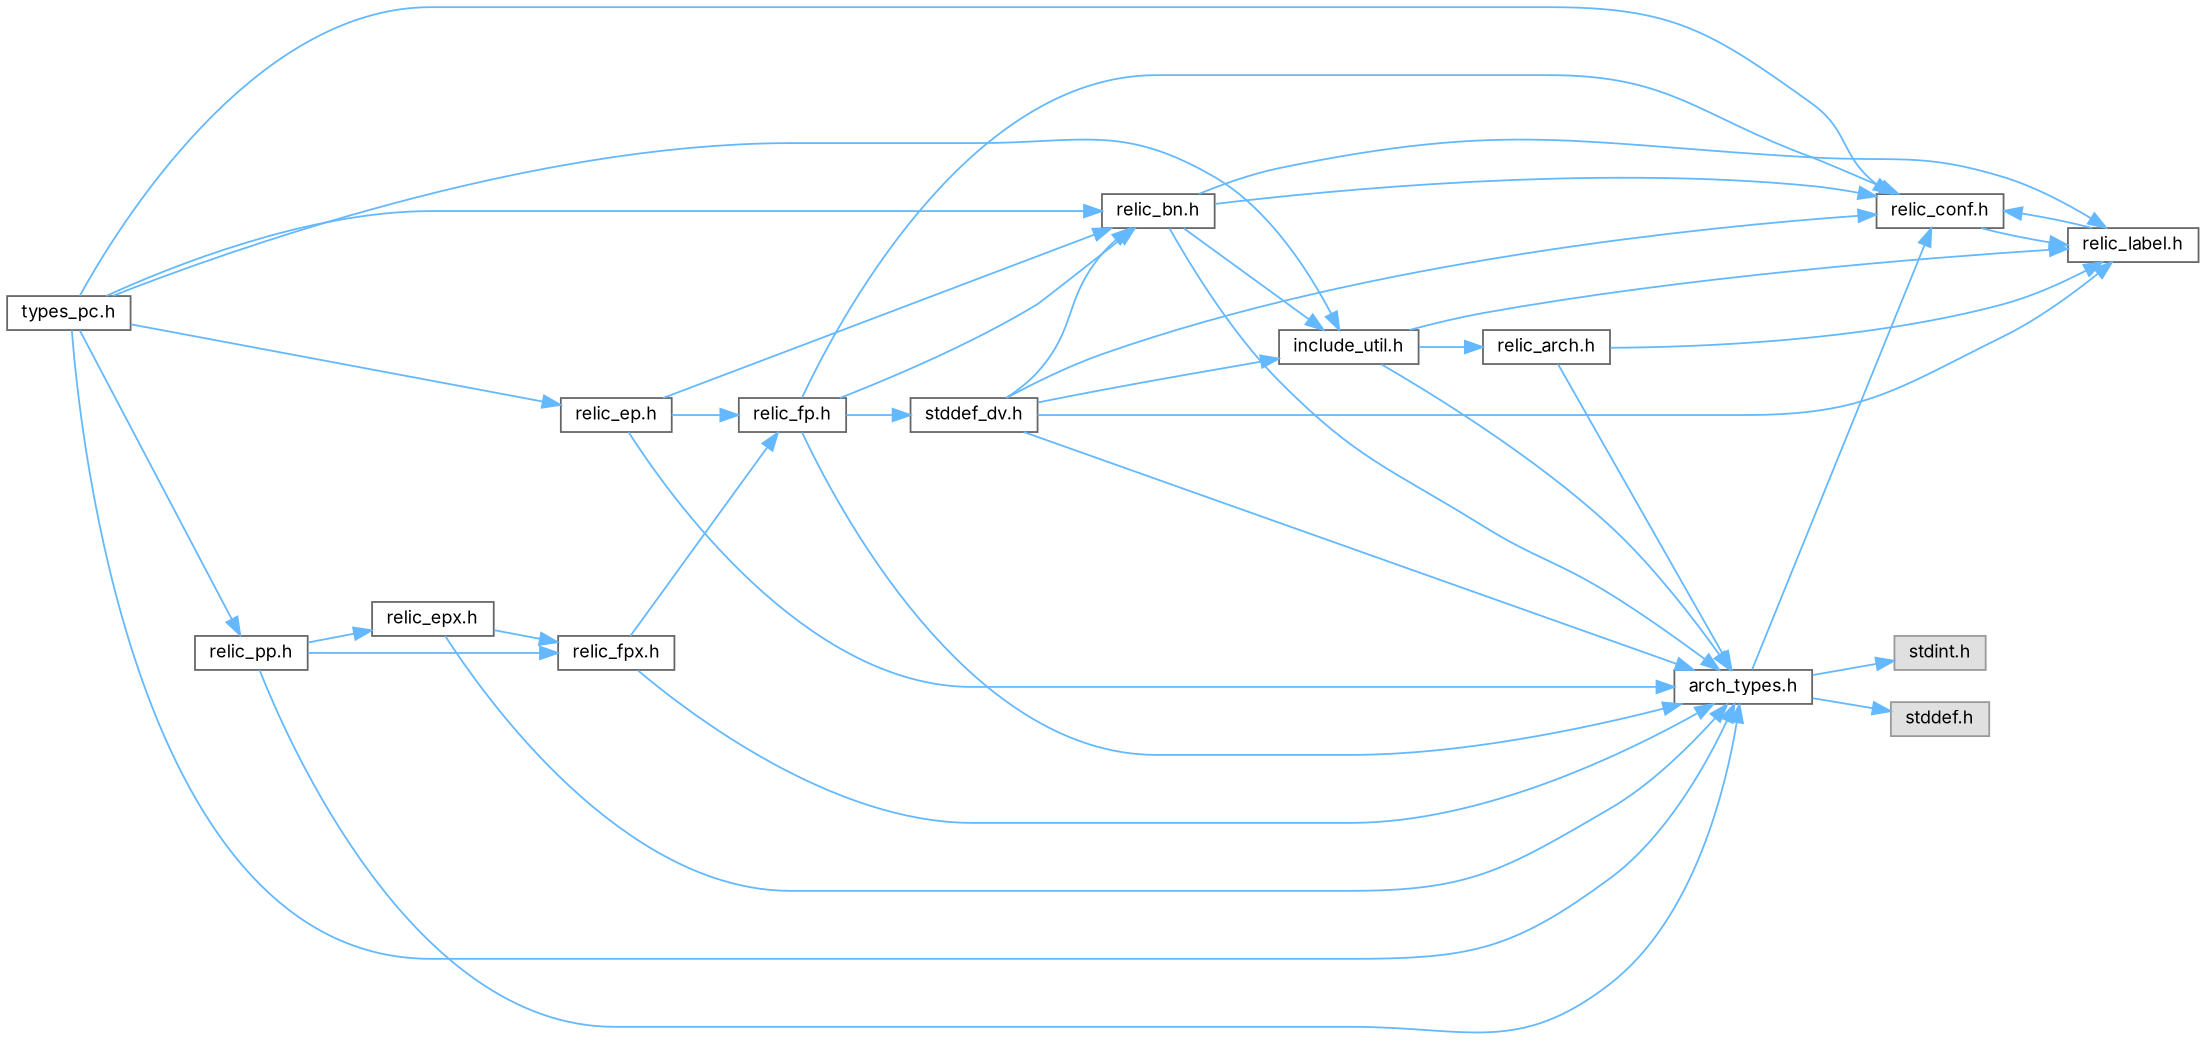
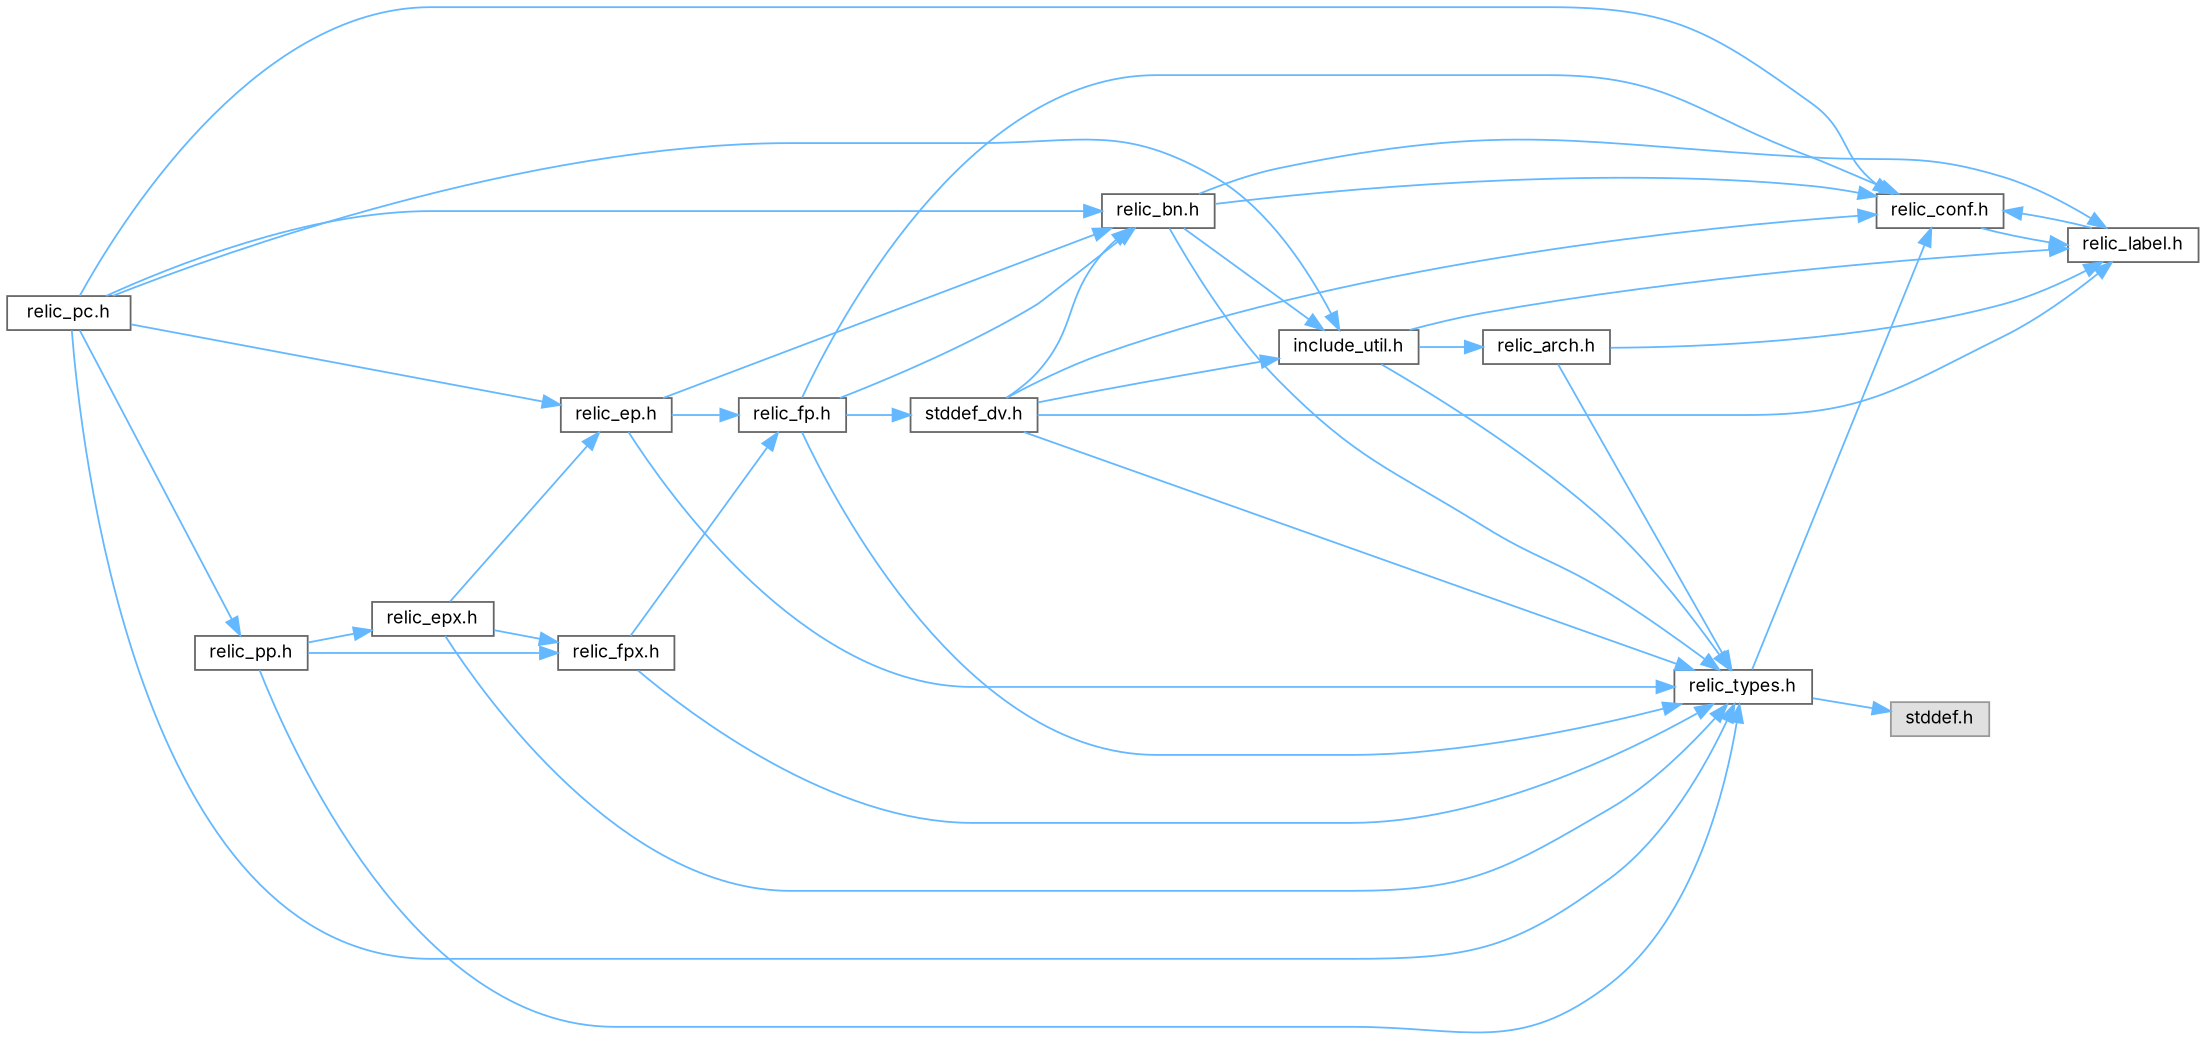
(69, 313) -> (69, 313)
none -> (519, 524)
(1940, 653) -> none
(1743, 687) -> (1743, 687)
